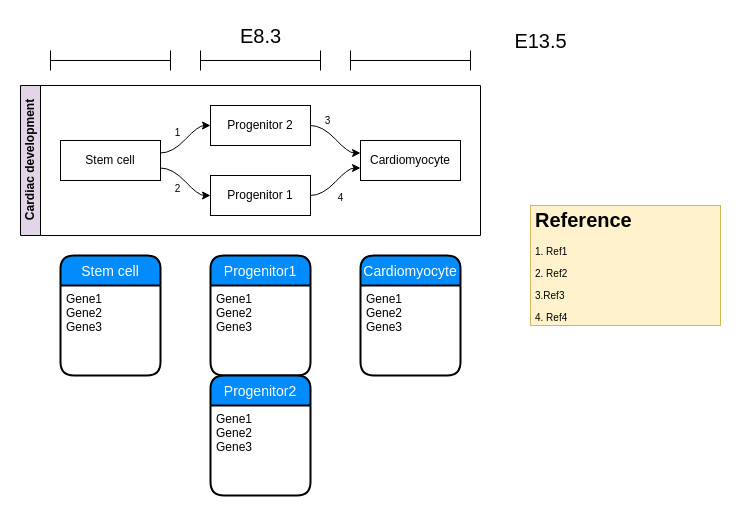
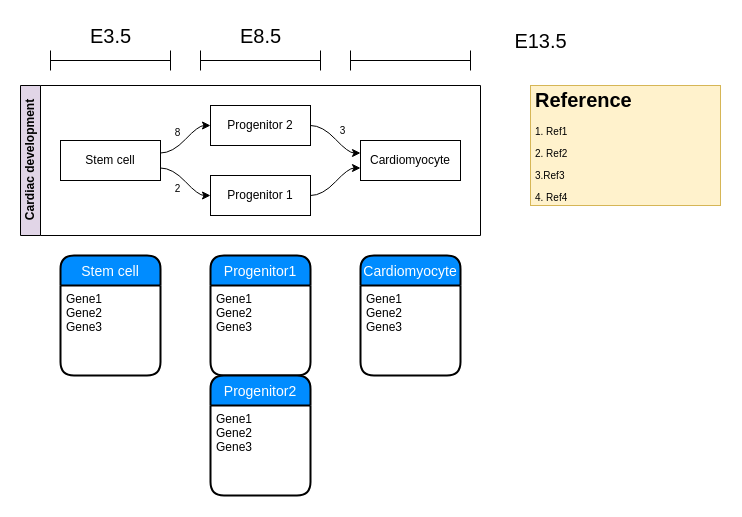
none -> (111, 36)
(261, 36) -> (261, 36)
(328, 121) -> (343, 131)
(178, 133) -> (178, 133)
(341, 198) -> none
(626, 266) -> (626, 146)
